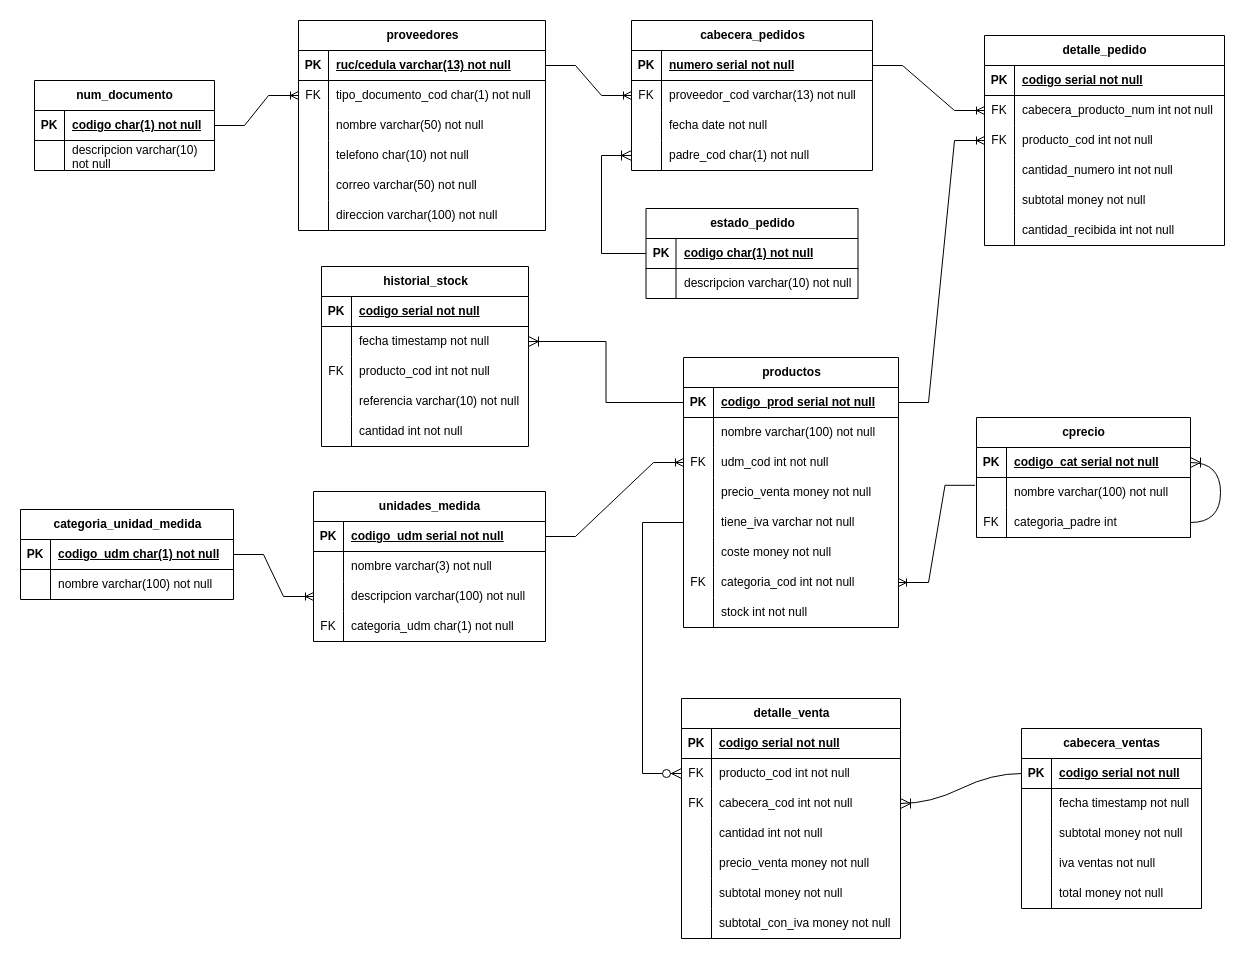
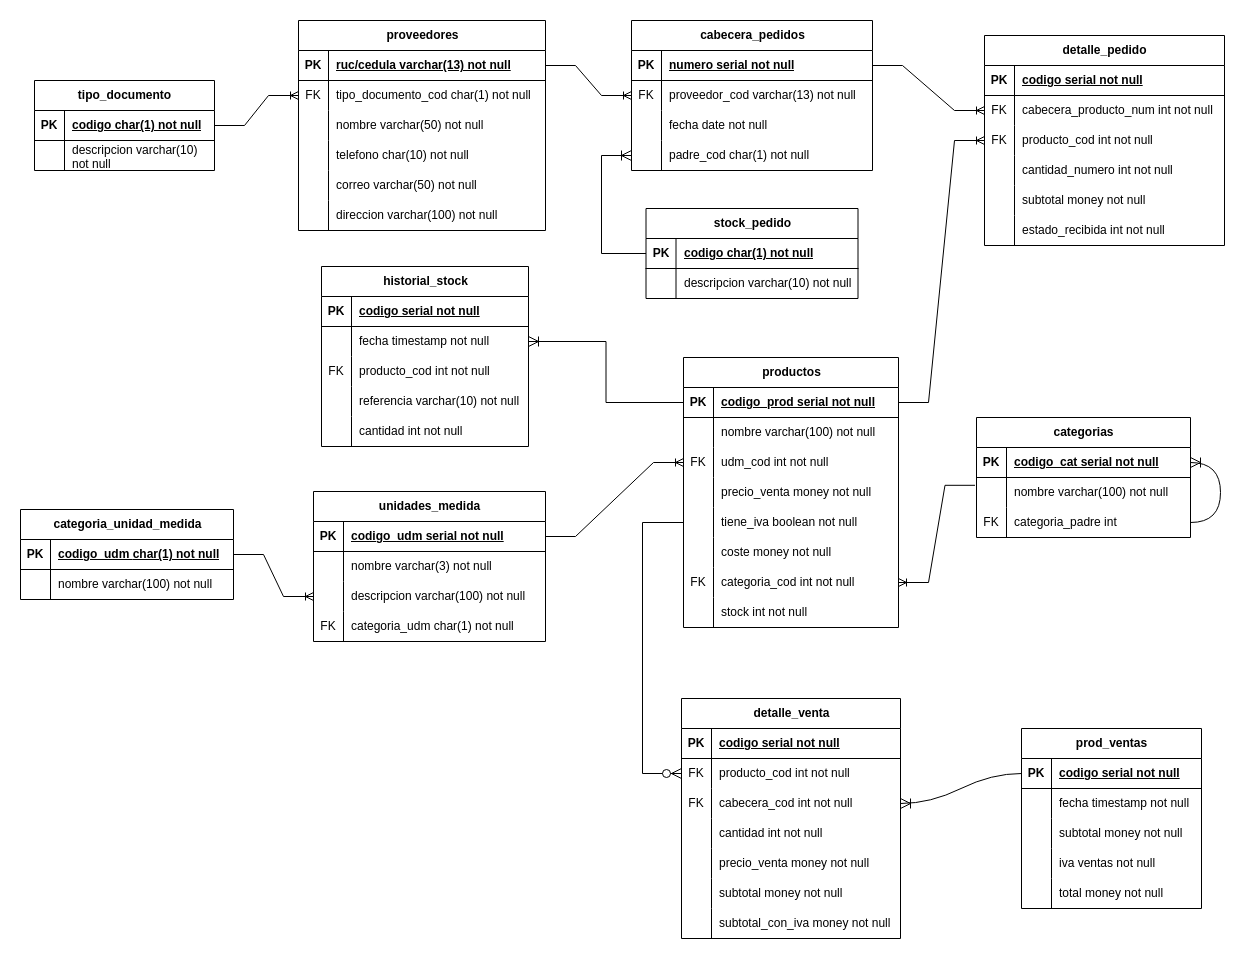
(125, 96) -> (125, 96)
(753, 224) -> (753, 224)
(1109, 231) -> (1104, 231)
(1084, 433) -> (1084, 433)
(798, 523) -> (796, 523)
(1112, 744) -> (1112, 744)
